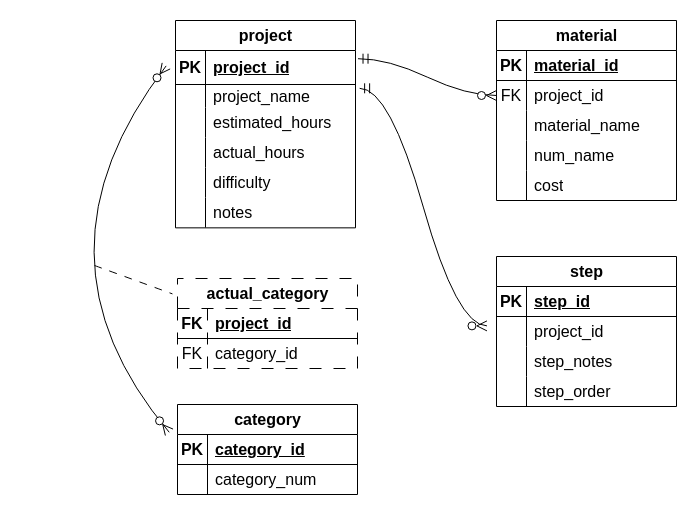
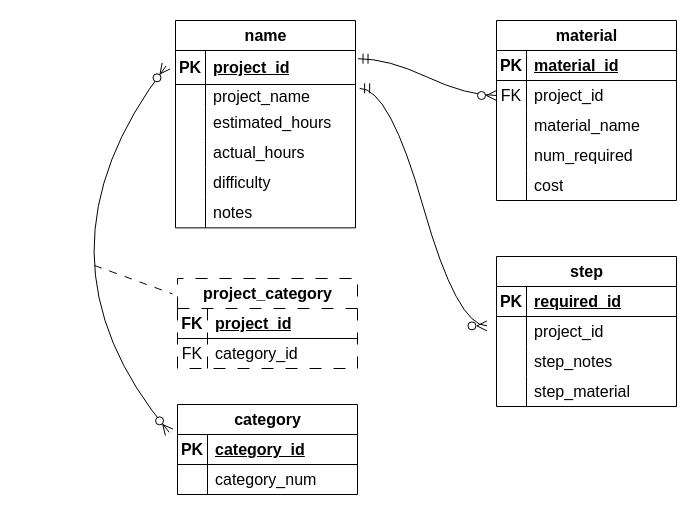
(266, 36) -> (266, 36)
(570, 156) -> (586, 156)
(268, 294) -> (268, 294)
(564, 302) -> (580, 302)
(579, 392) -> (589, 392)
